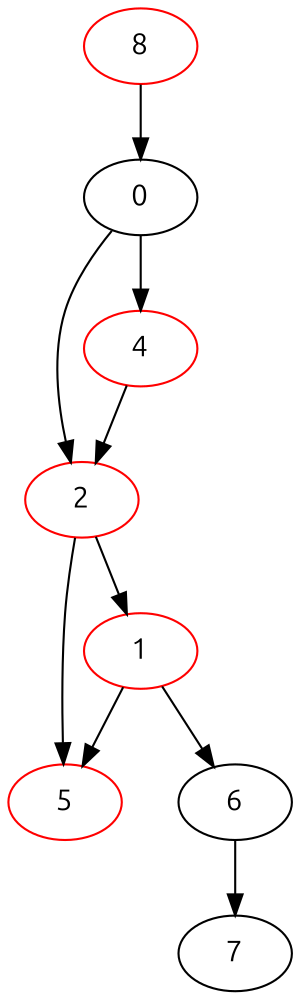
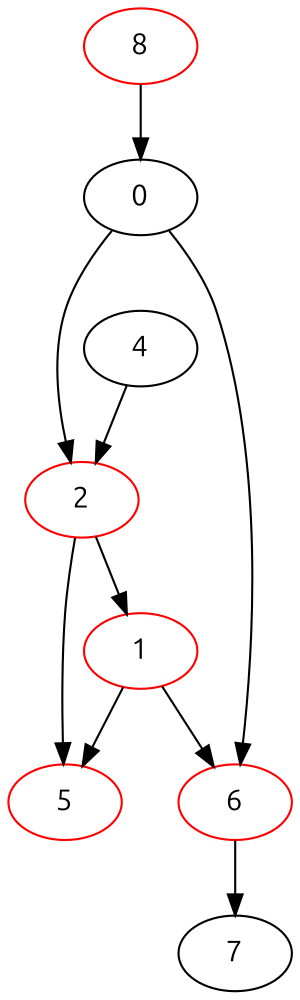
(141, 263) -> (248, 479)
(141, 349) -> (141, 349)
(235, 802) -> (235, 802)
